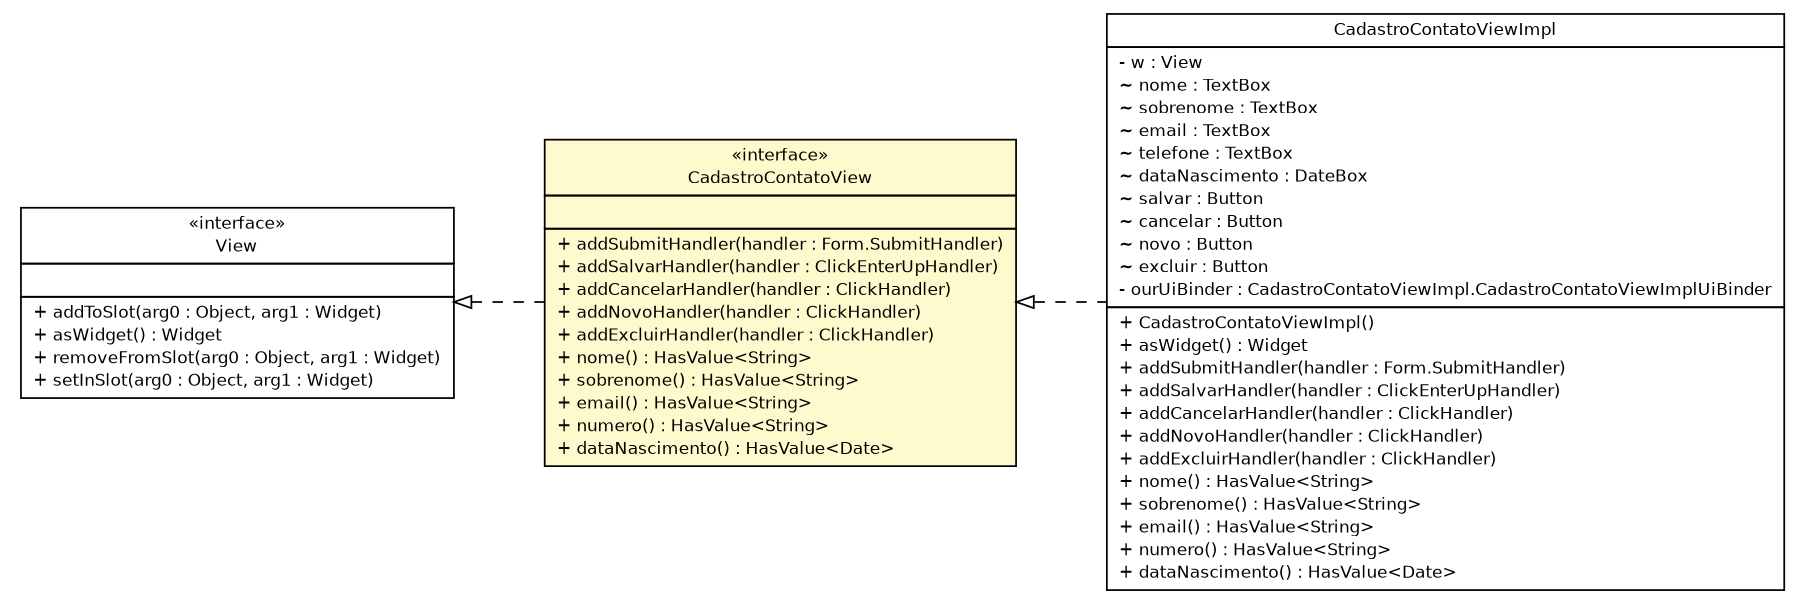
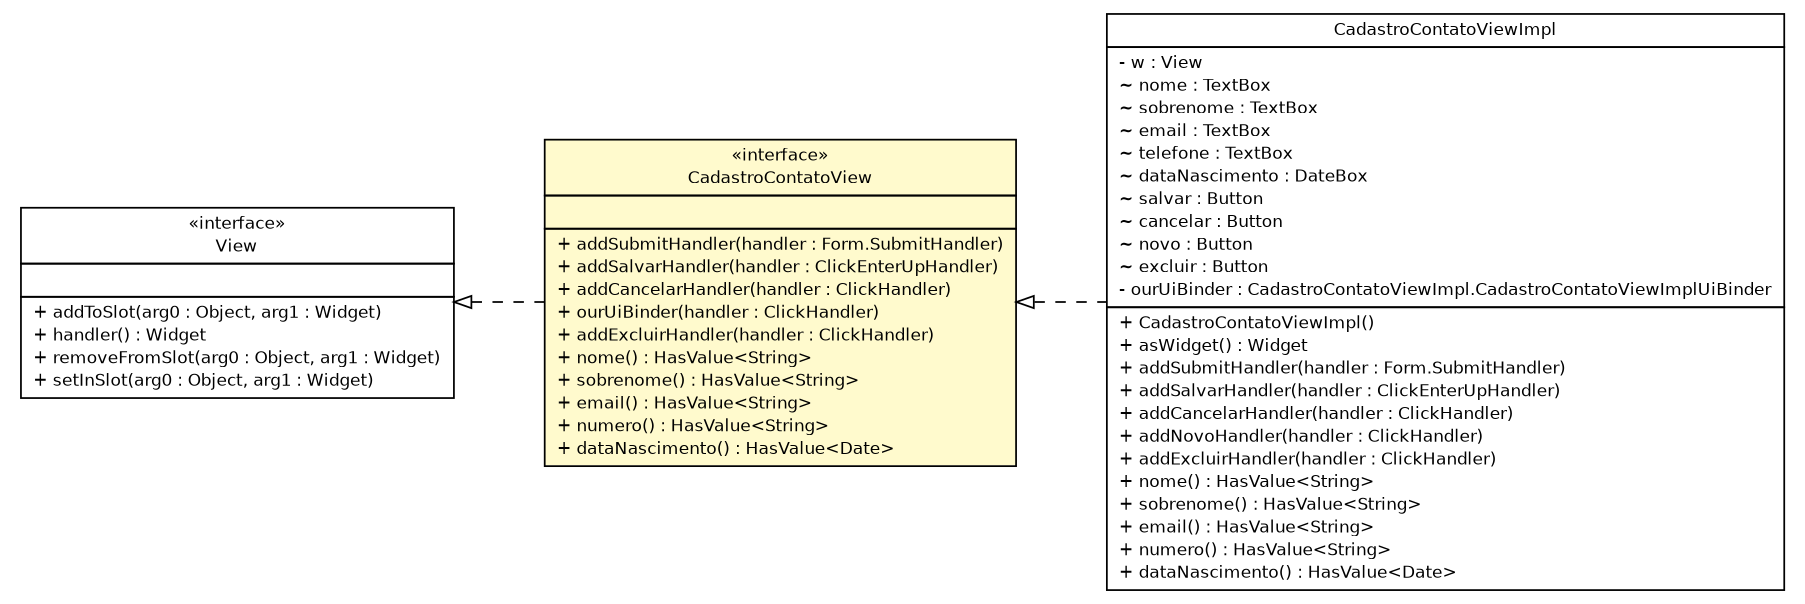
(739, 313) -> (718, 313)
(128, 335) -> (120, 335)
